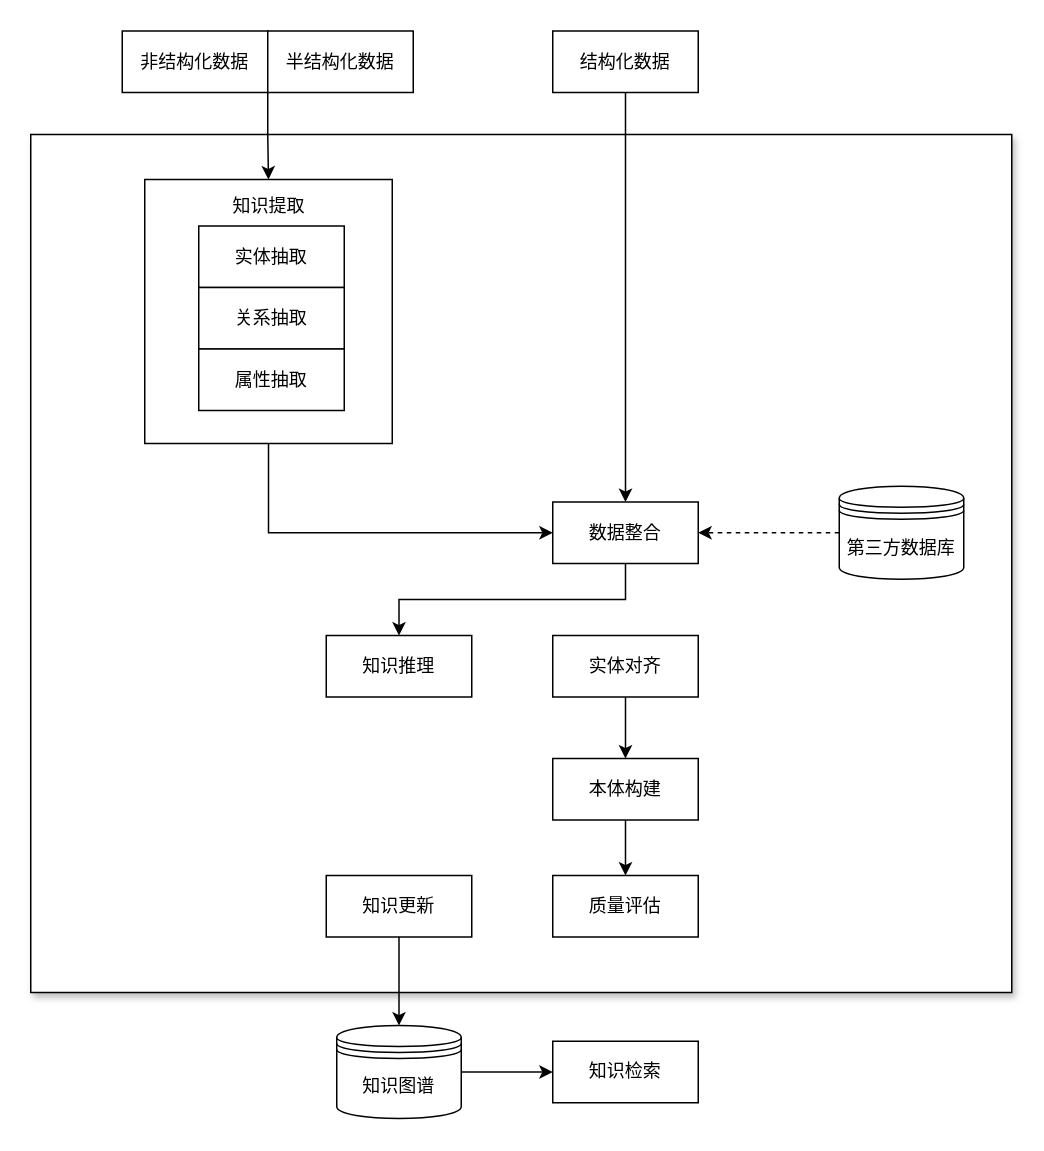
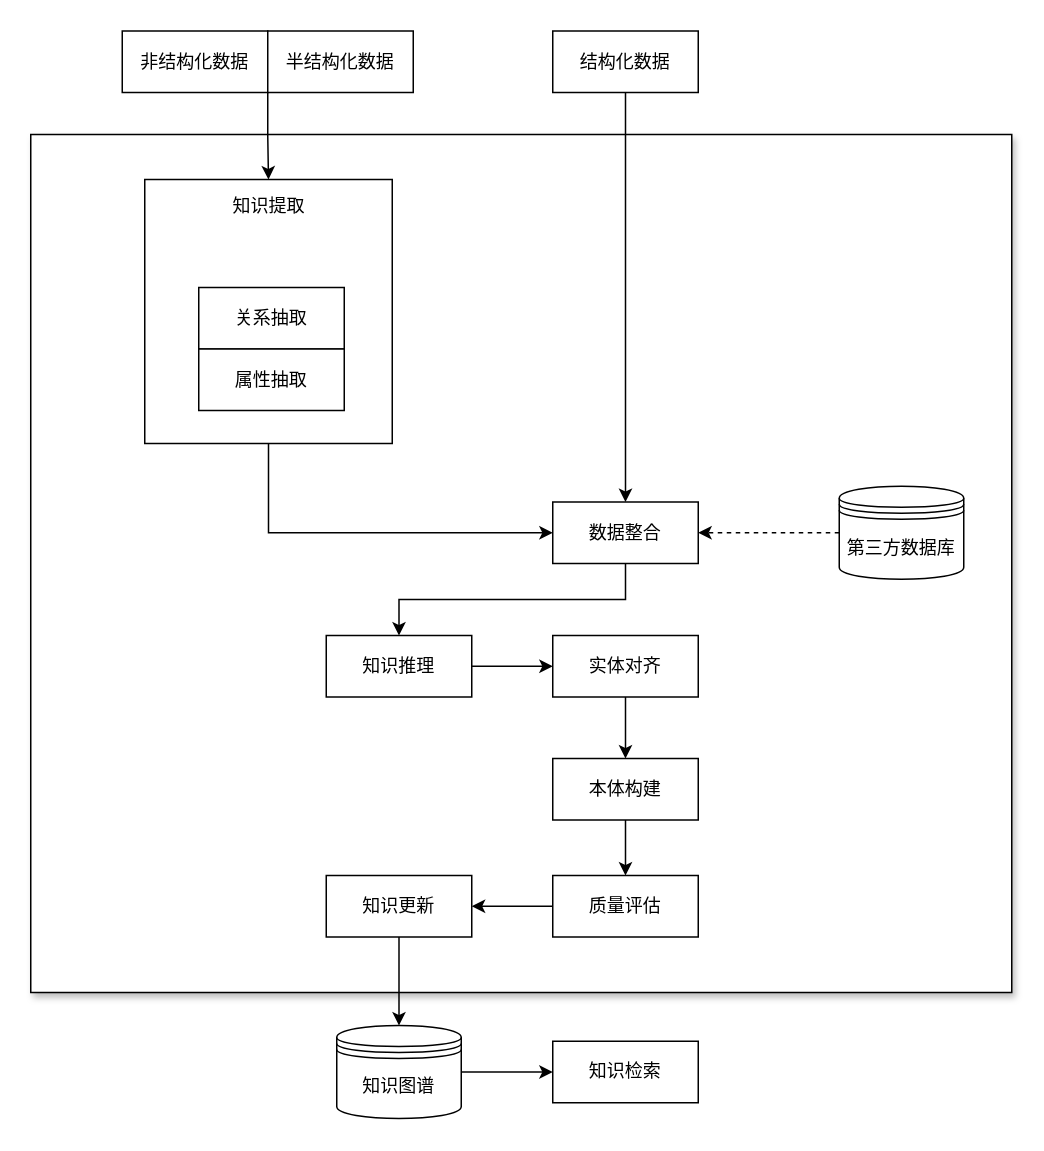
(272, 257) -> none
none -> (507, 666)
none -> (518, 906)
